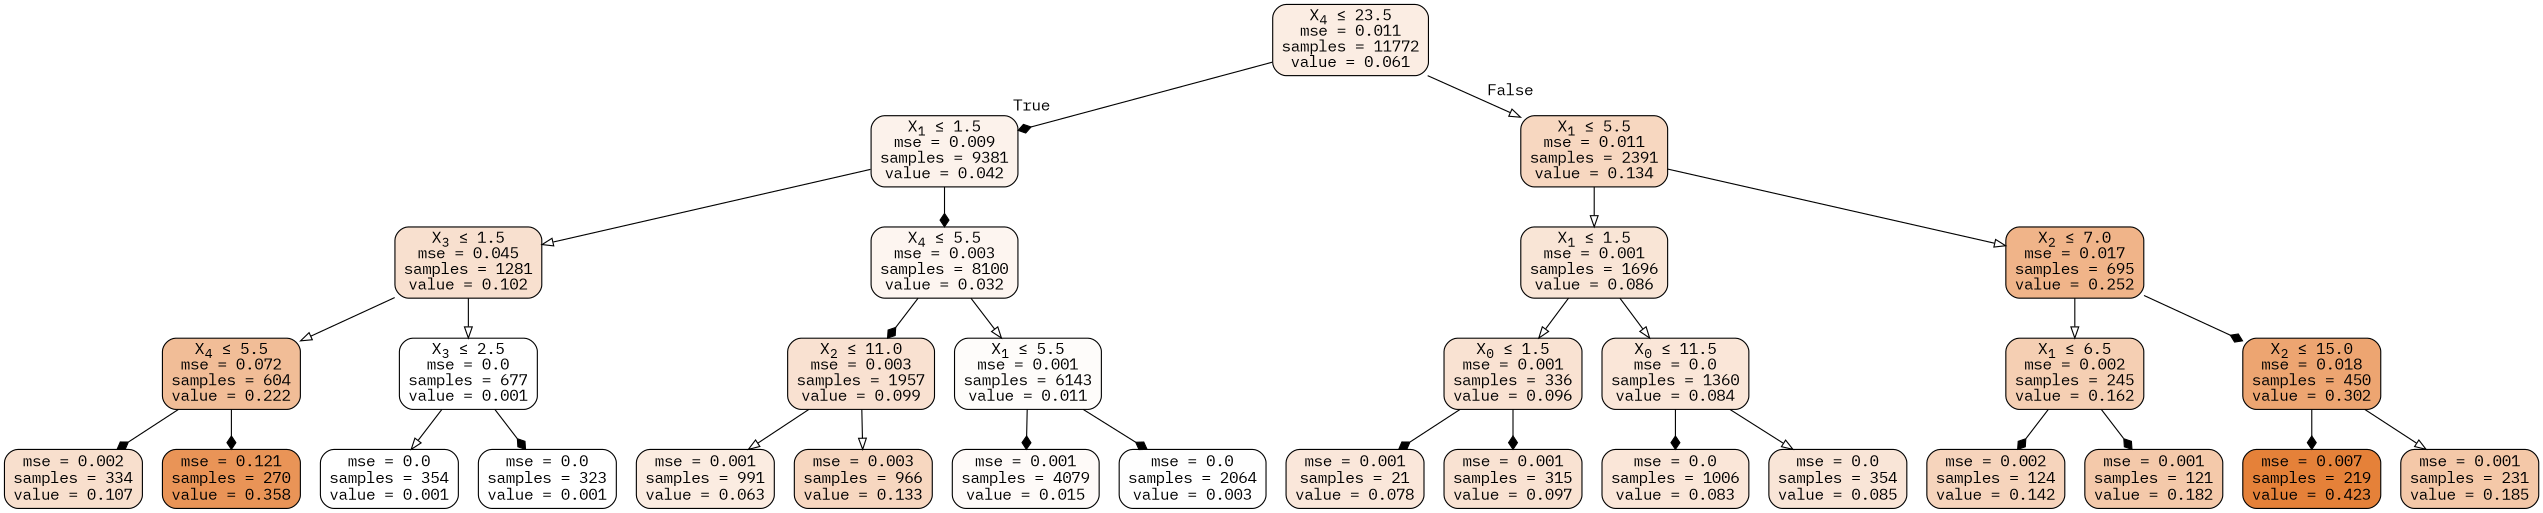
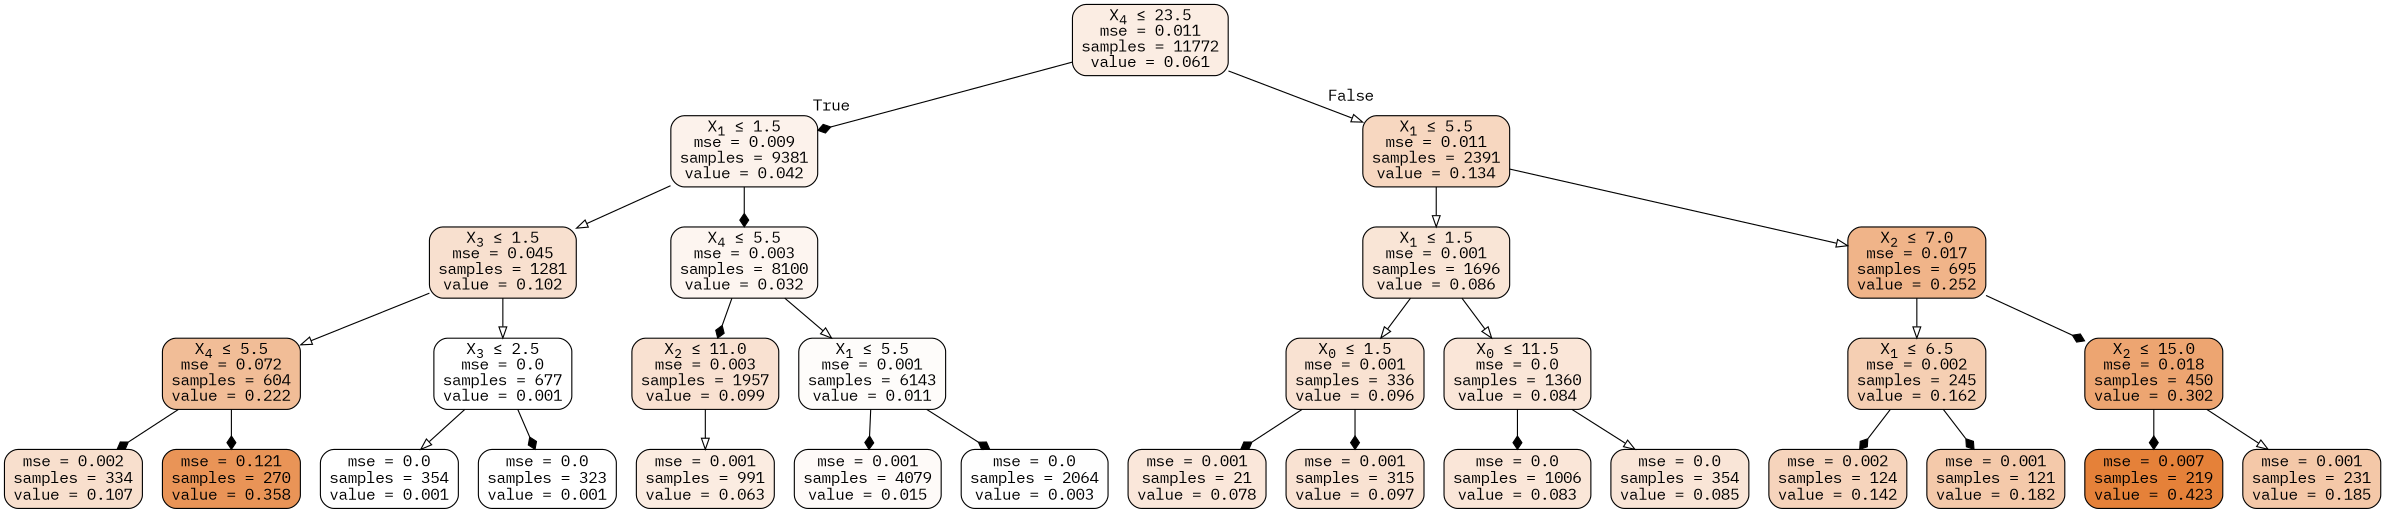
(863, 479) -> none
